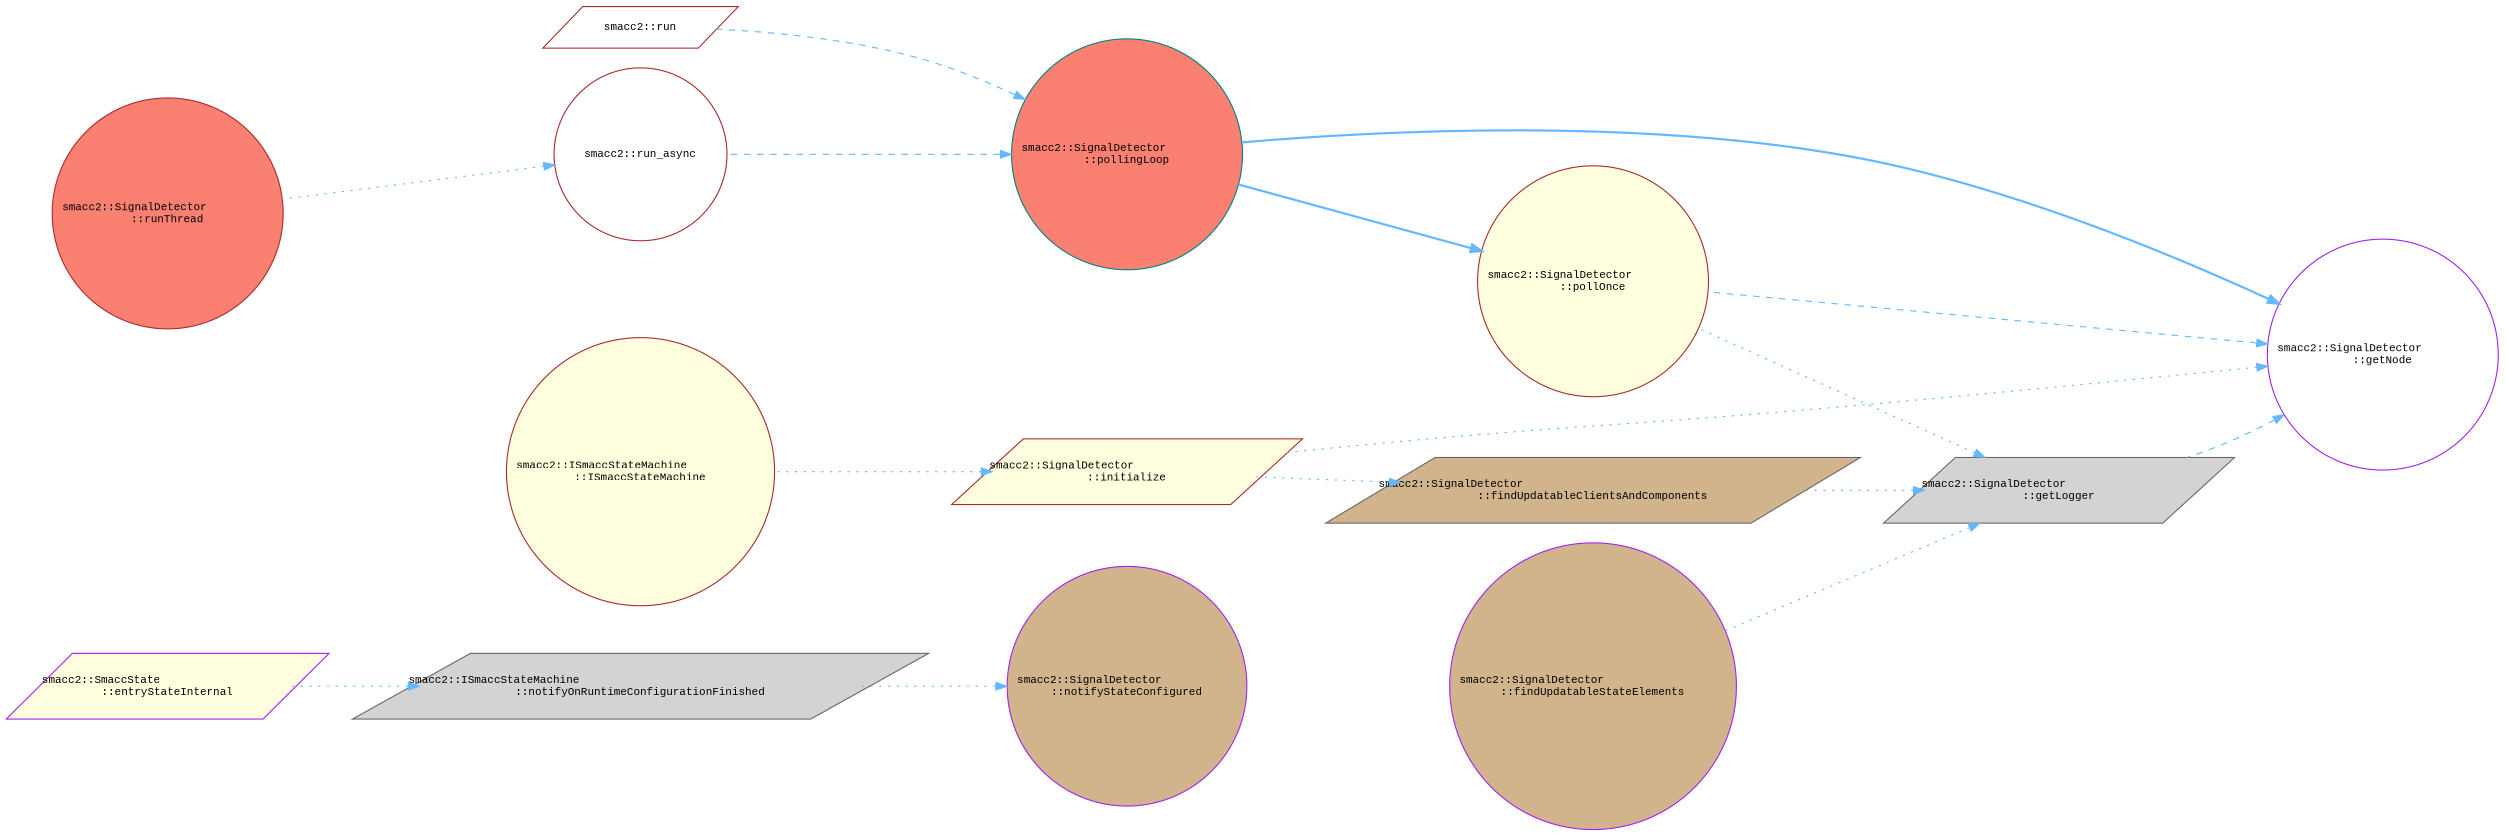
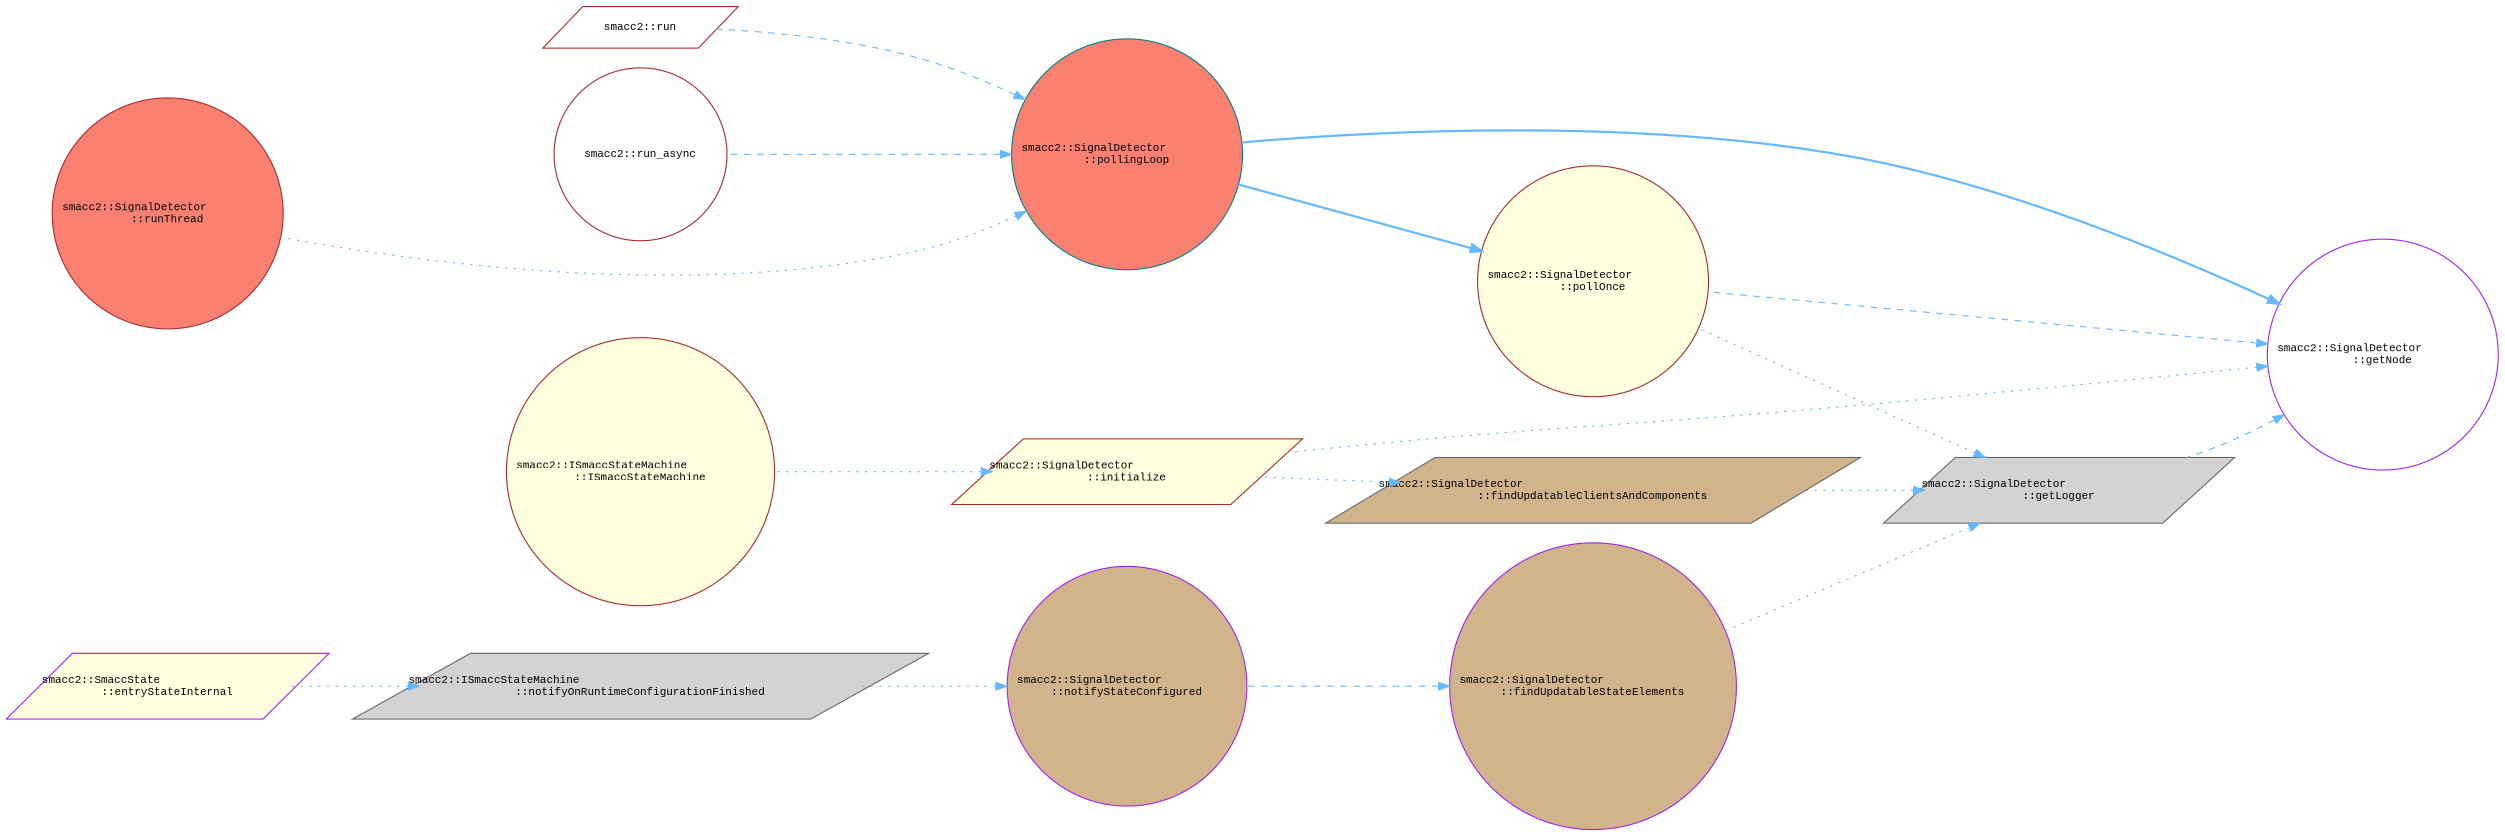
(413, 183) -> (651, 275)
none -> (1343, 686)
